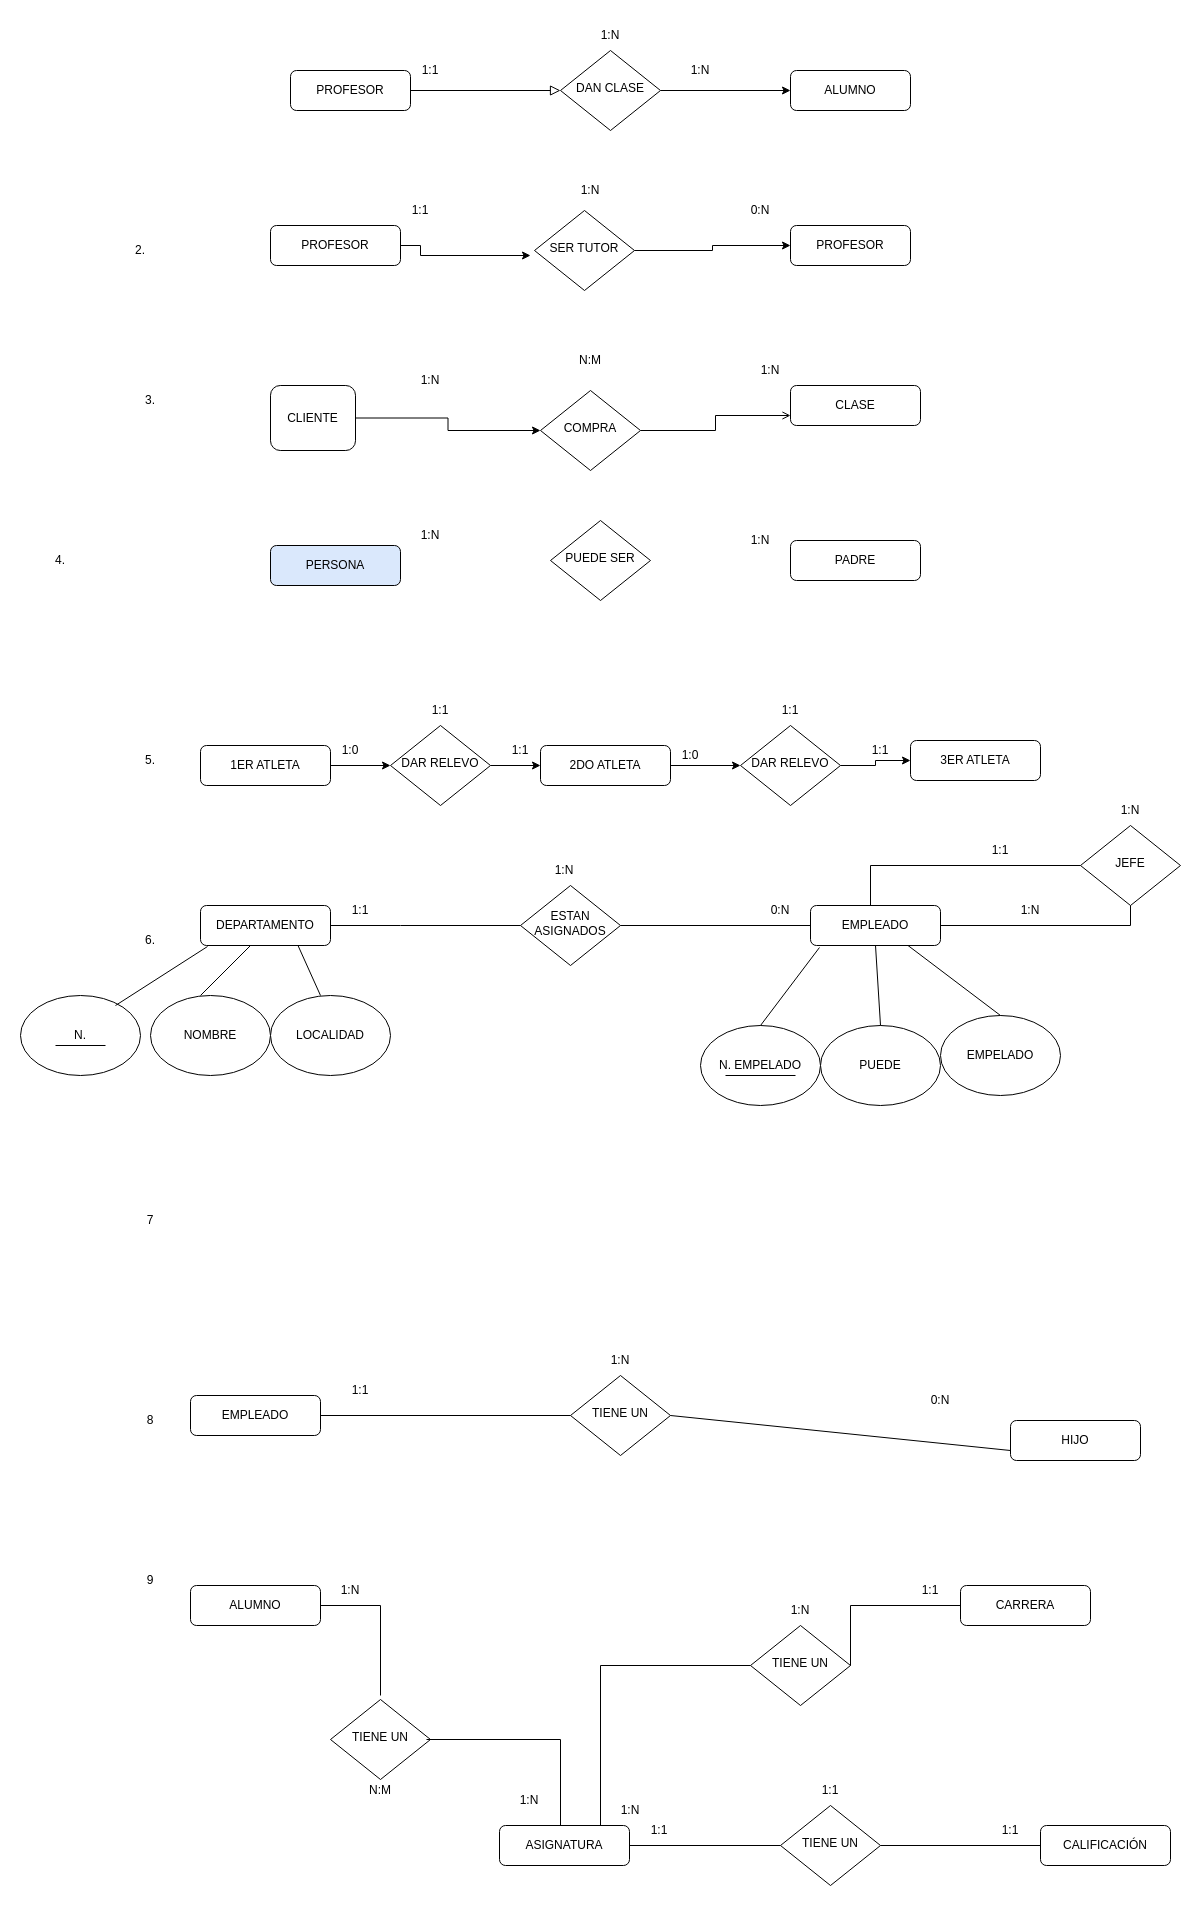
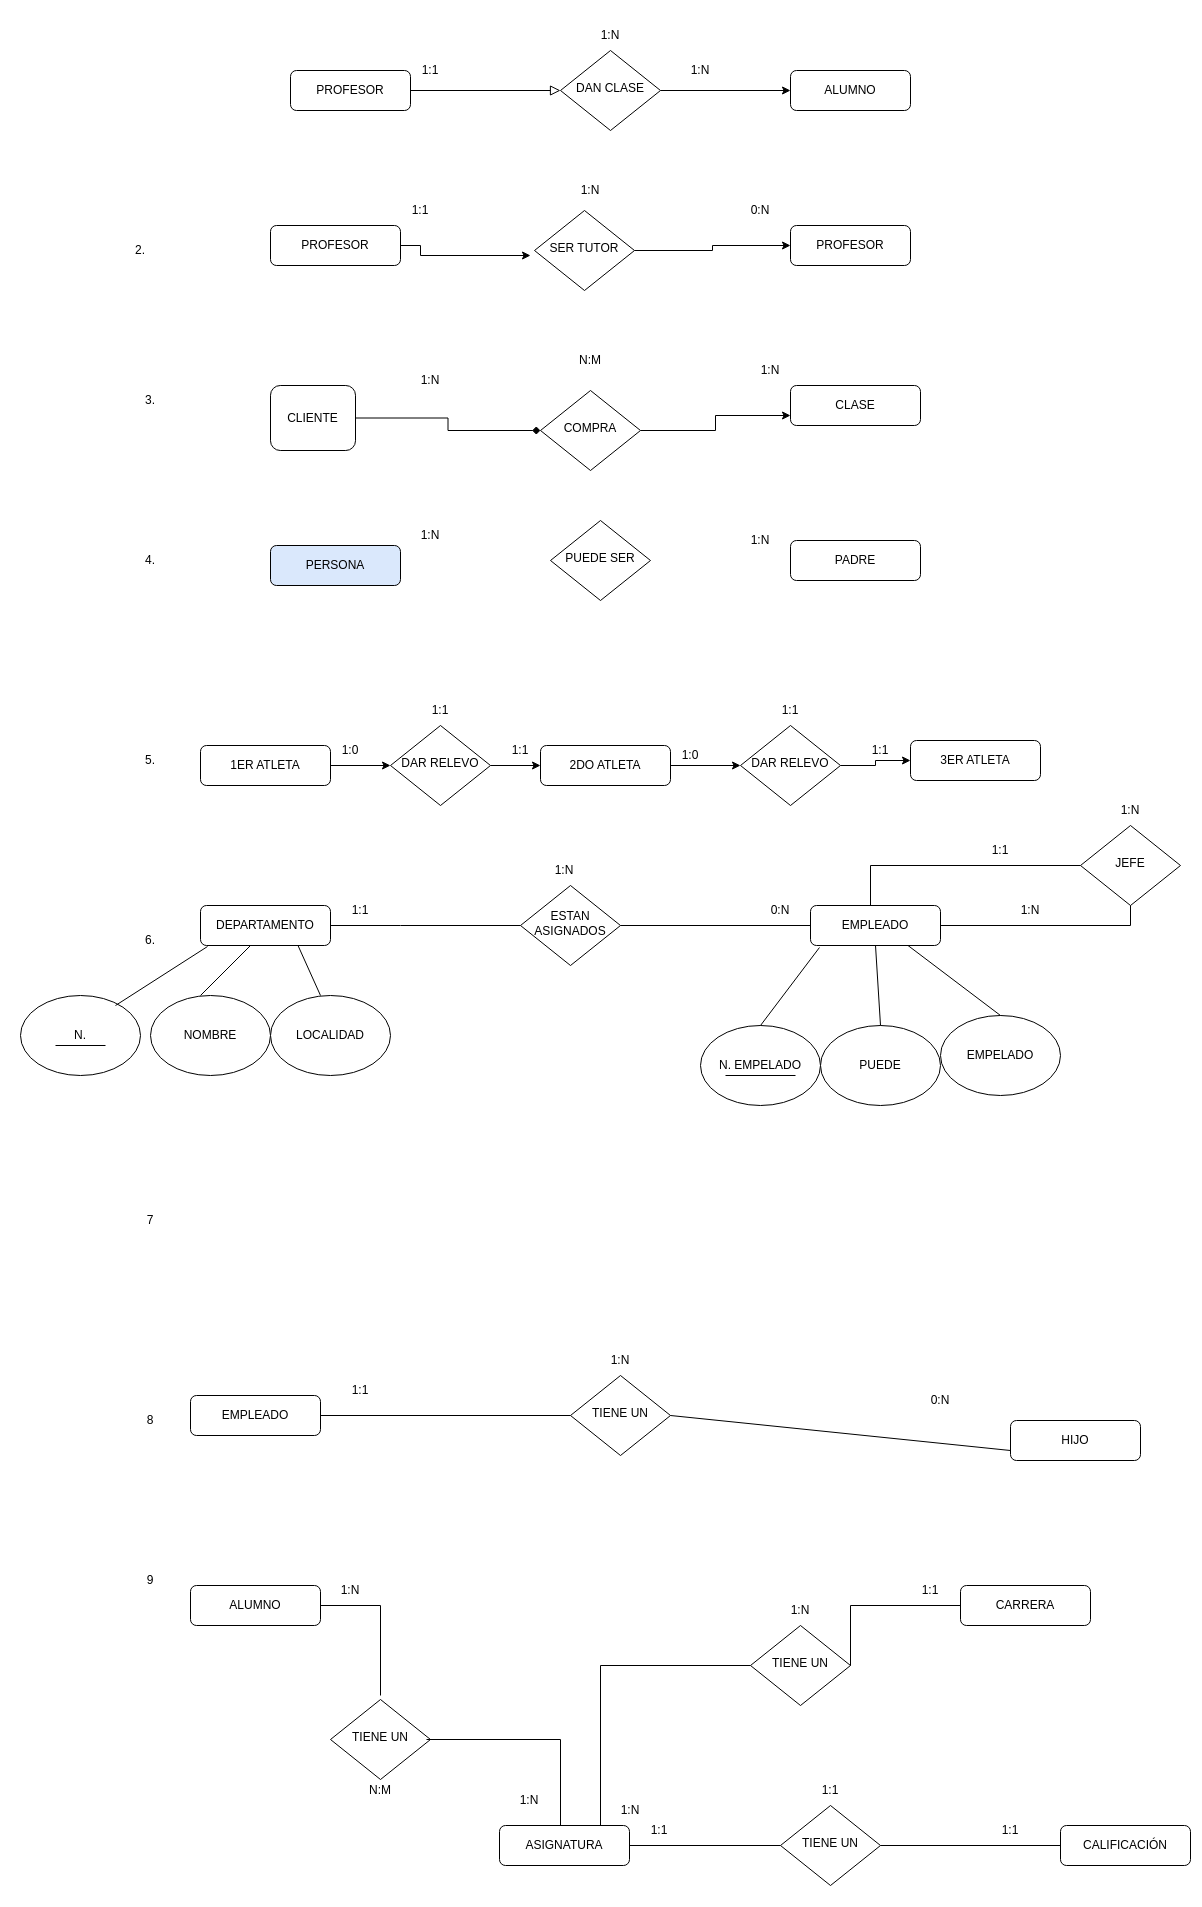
(783, 416) -> (782, 416)
(532, 431) -> (532, 431)
(61, 561) -> (151, 561)
(1106, 1846) -> (1126, 1846)
